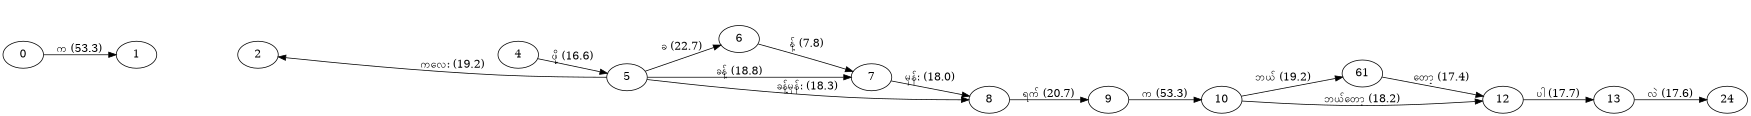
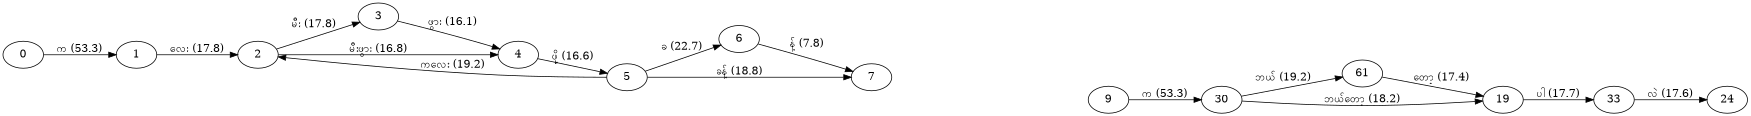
none -> (378, 16)
none -> (193, 55)
none -> (384, 55)
(989, 100) -> none
(1222, 100) -> (1222, 100)
(1503, 100) -> (1503, 100)
(1614, 100) -> (1614, 100)
